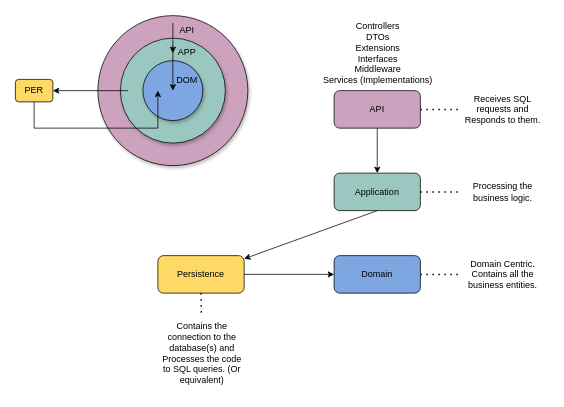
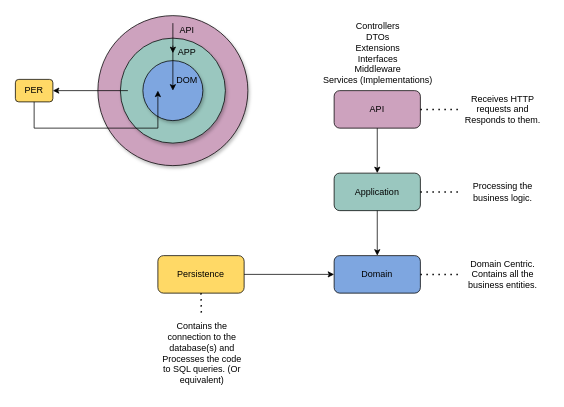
(503, 109) -> (503, 109)
(313, 234) -> (377, 230)
